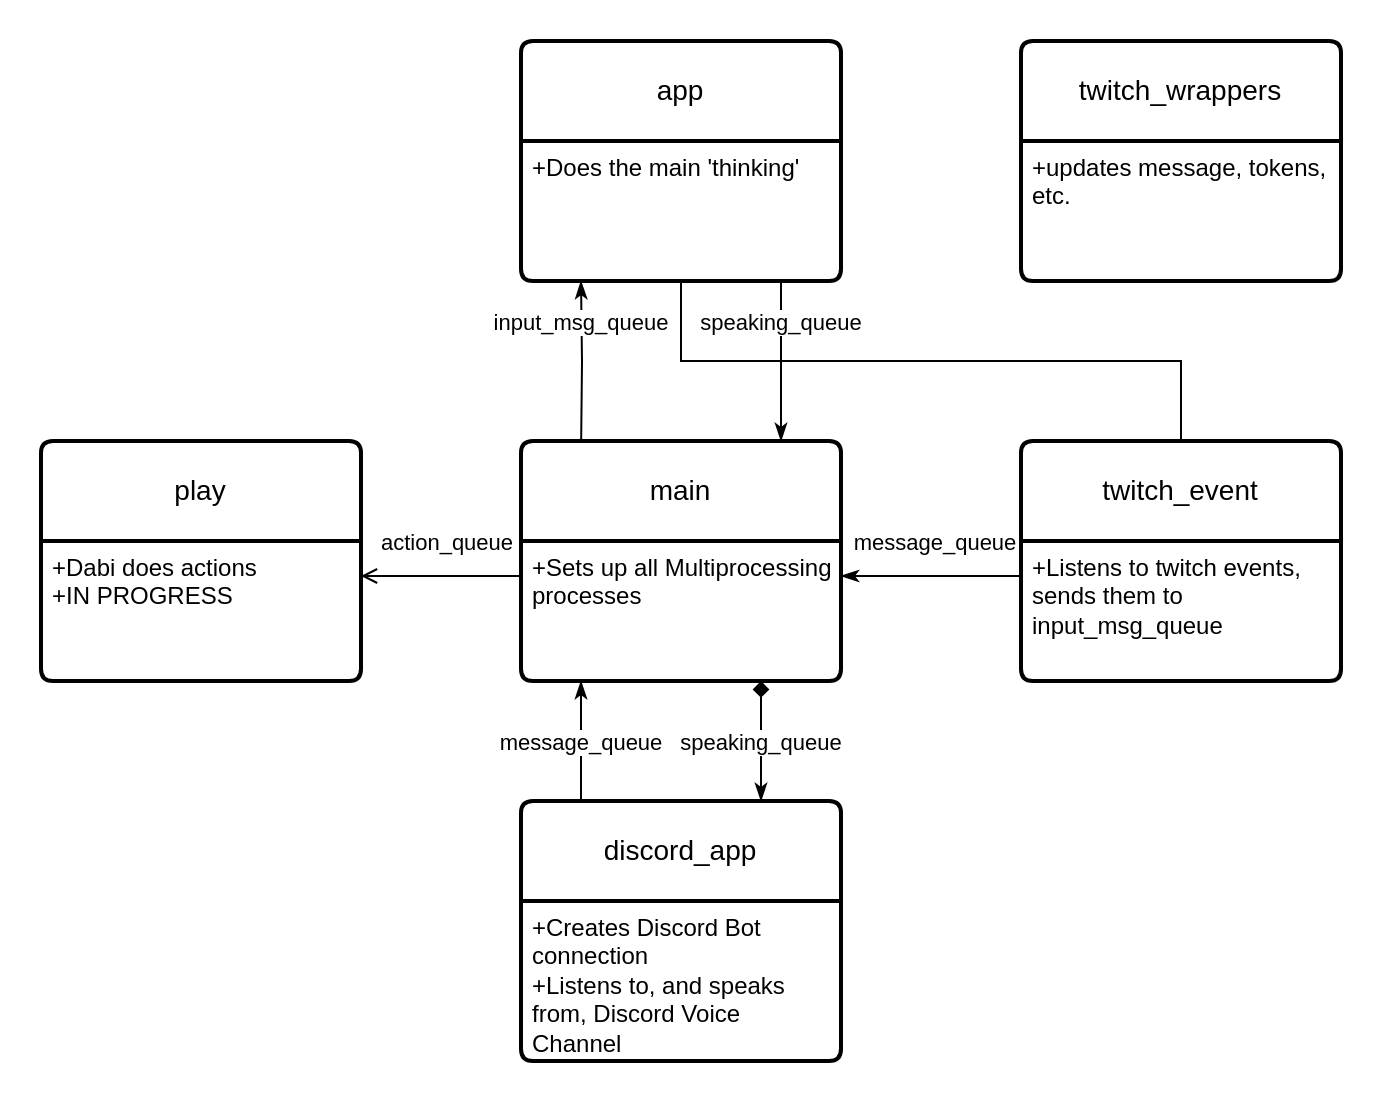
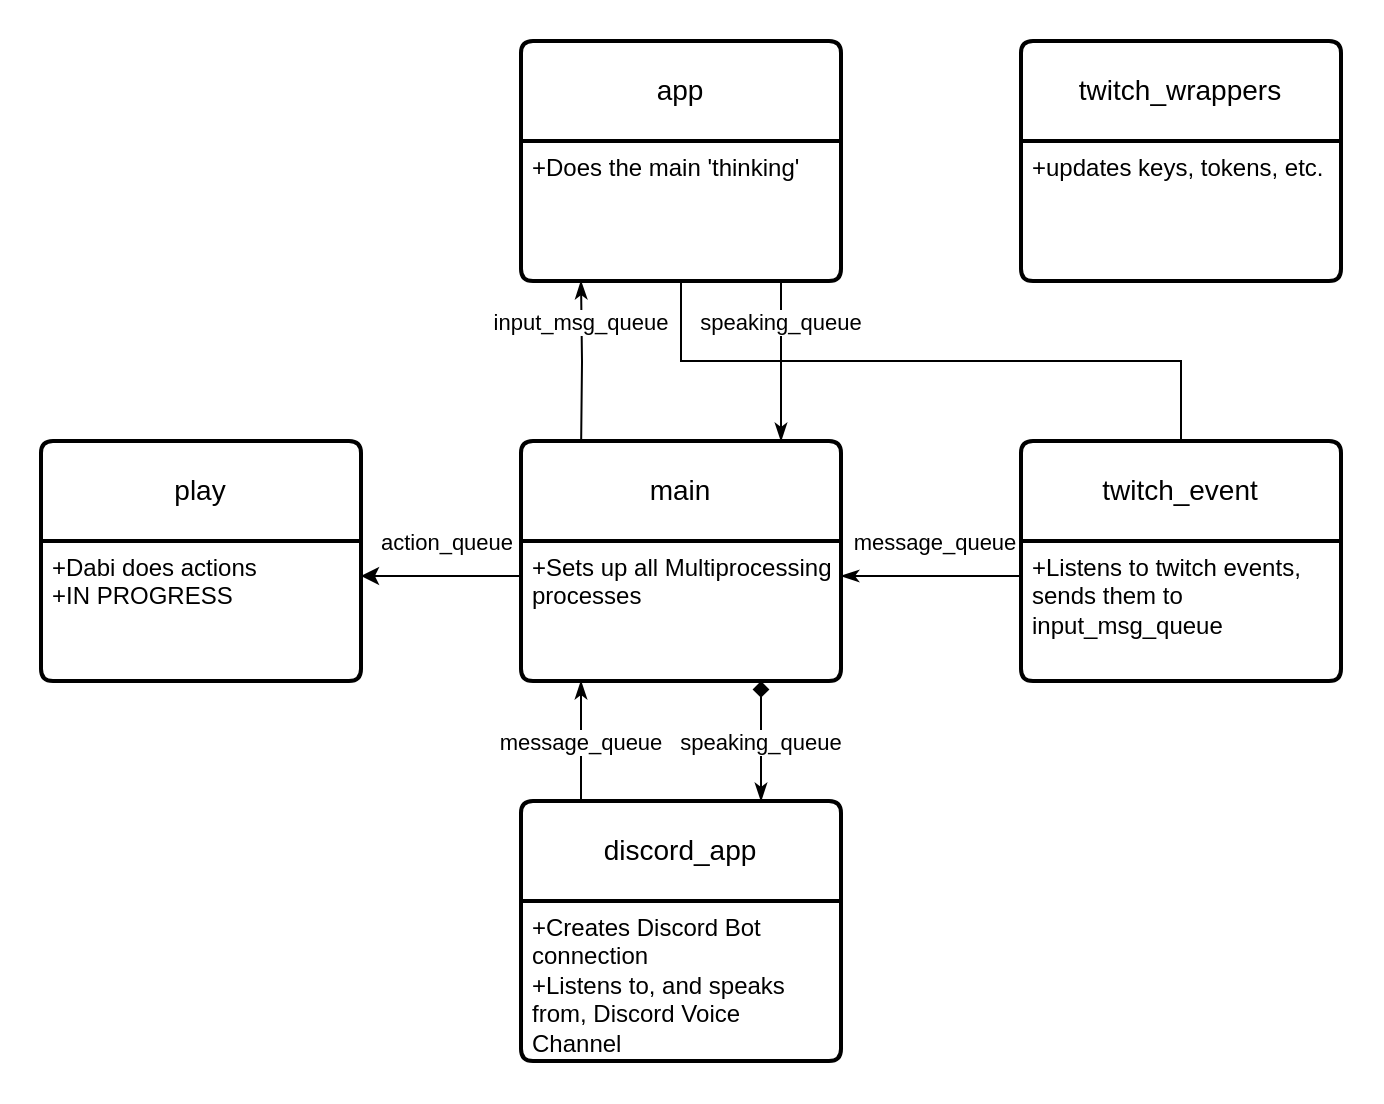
(1183, 184) -> (1183, 184)
(373, 576) -> (376, 576)
